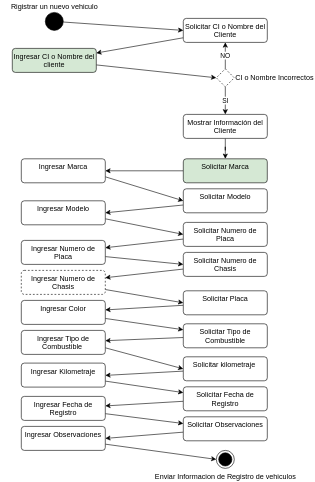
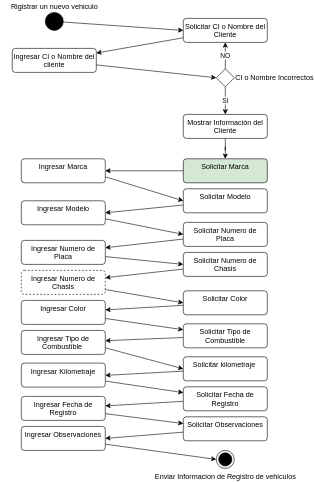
(54, 60) -> (54, 60)
(225, 78) -> (225, 78)
(225, 299) -> (225, 299)
